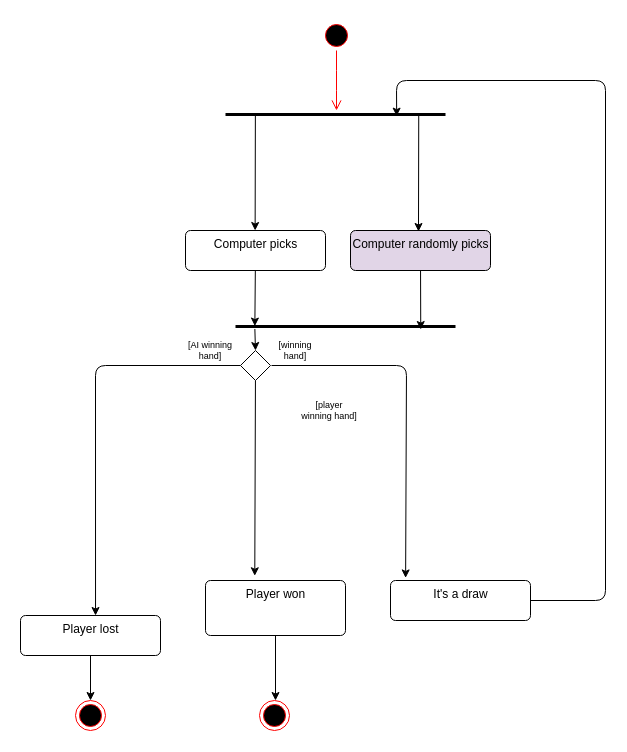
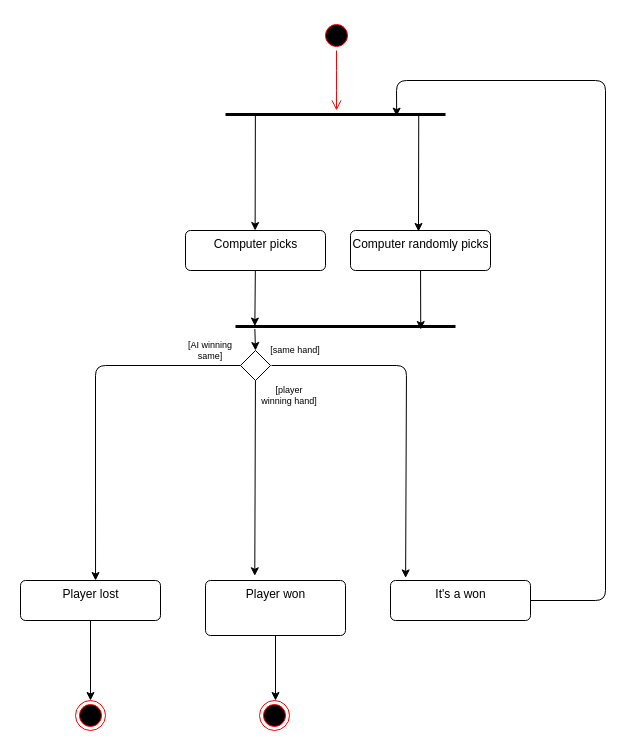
(421, 251) -> (421, 251)
(211, 351) -> (211, 351)
(296, 351) -> (296, 351)
(330, 411) -> (290, 396)
(461, 595) -> (461, 595)
(91, 636) -> (91, 601)
